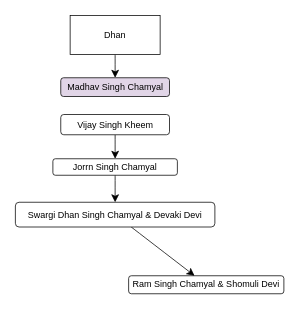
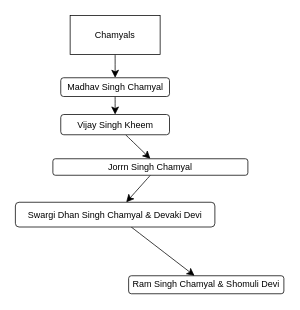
(115, 35) -> (115, 35)
(115, 87) -> (115, 87)
none -> (115, 106)
(115, 167) -> (150, 167)
